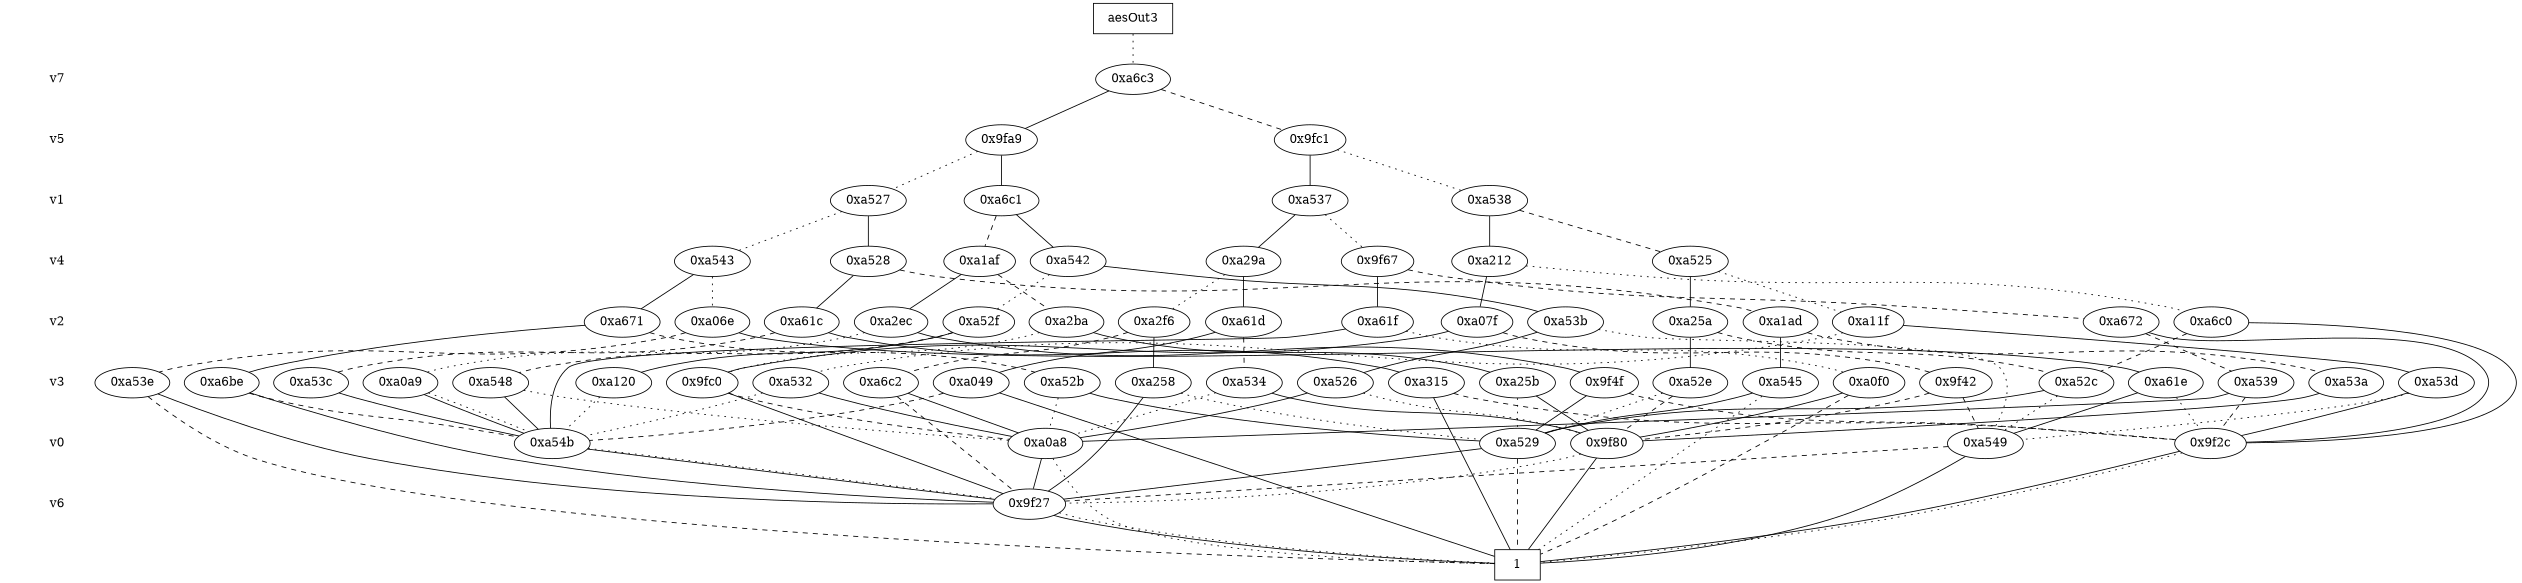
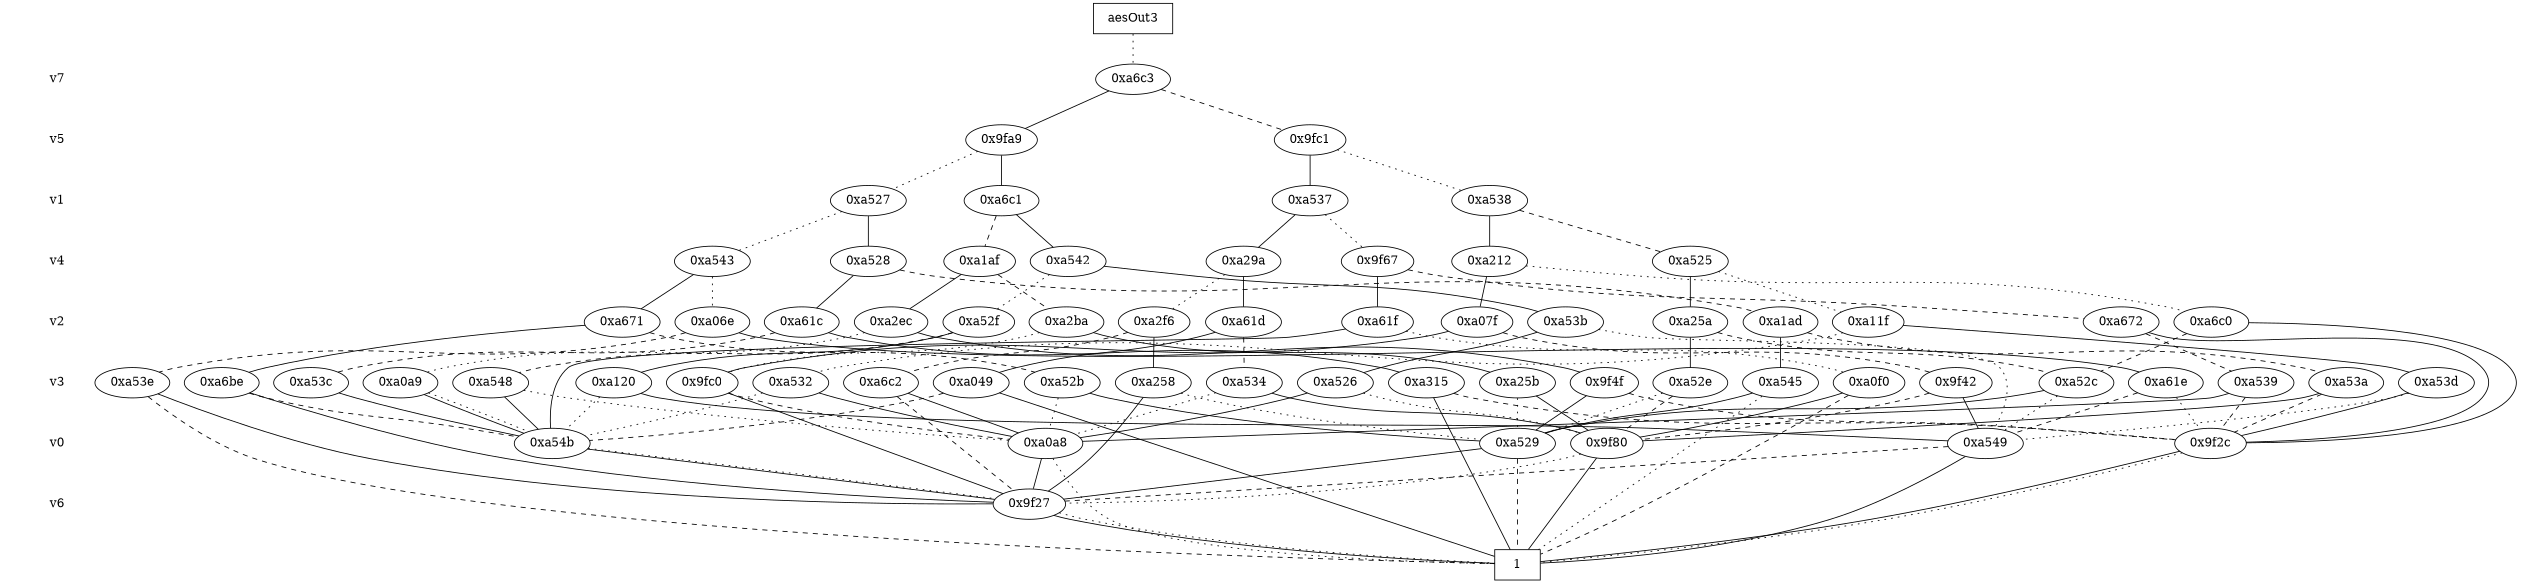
none -> (2293, 407)
(2082, 411) -> (2082, 411)
(1971, 415) -> (1971, 415)
none -> (1228, 424)
